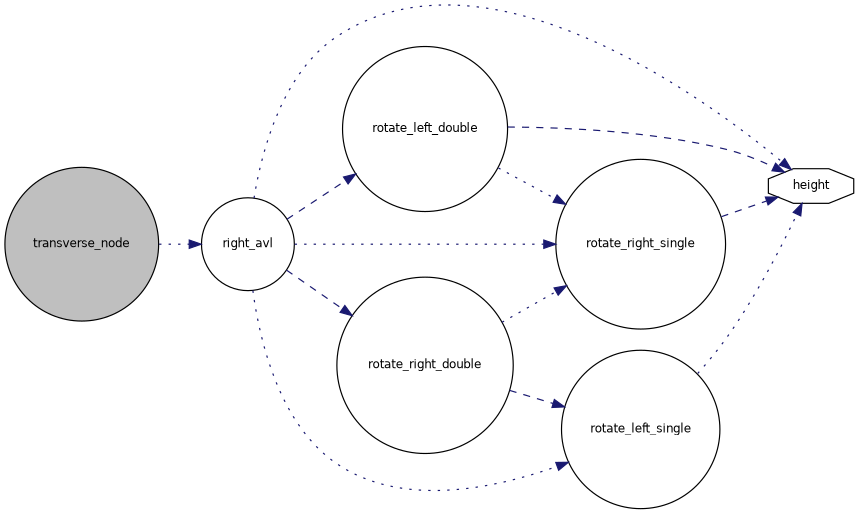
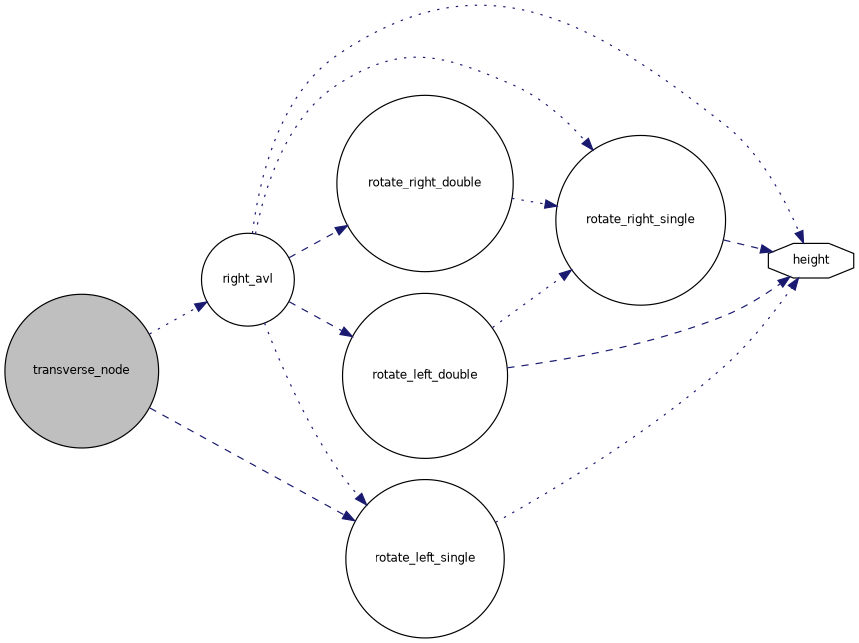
(531, 397) -> (247, 461)
